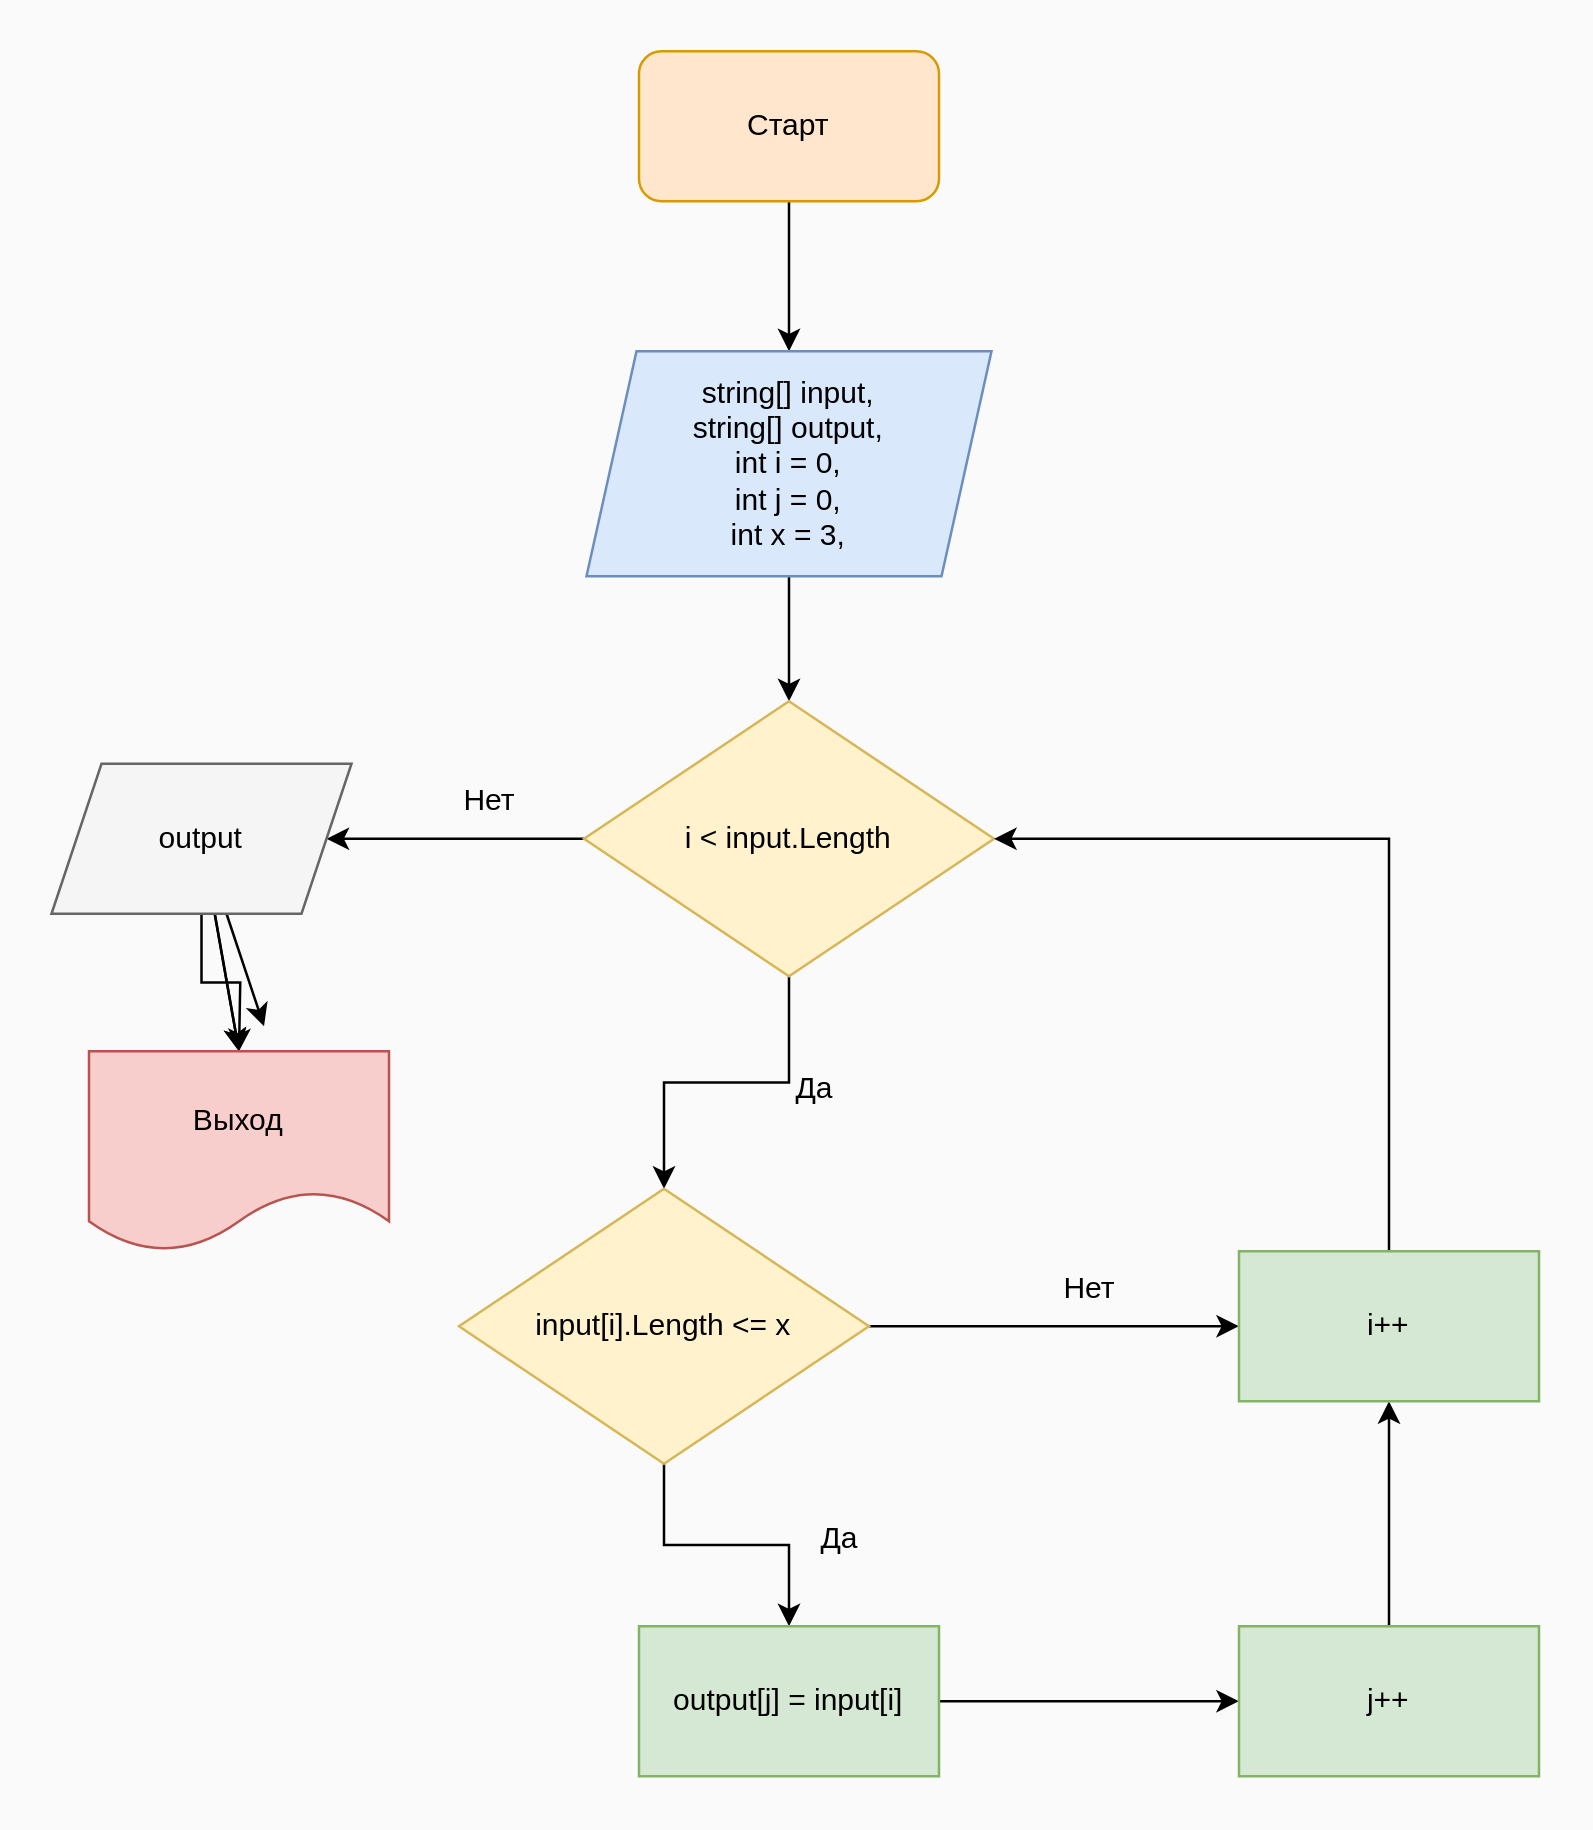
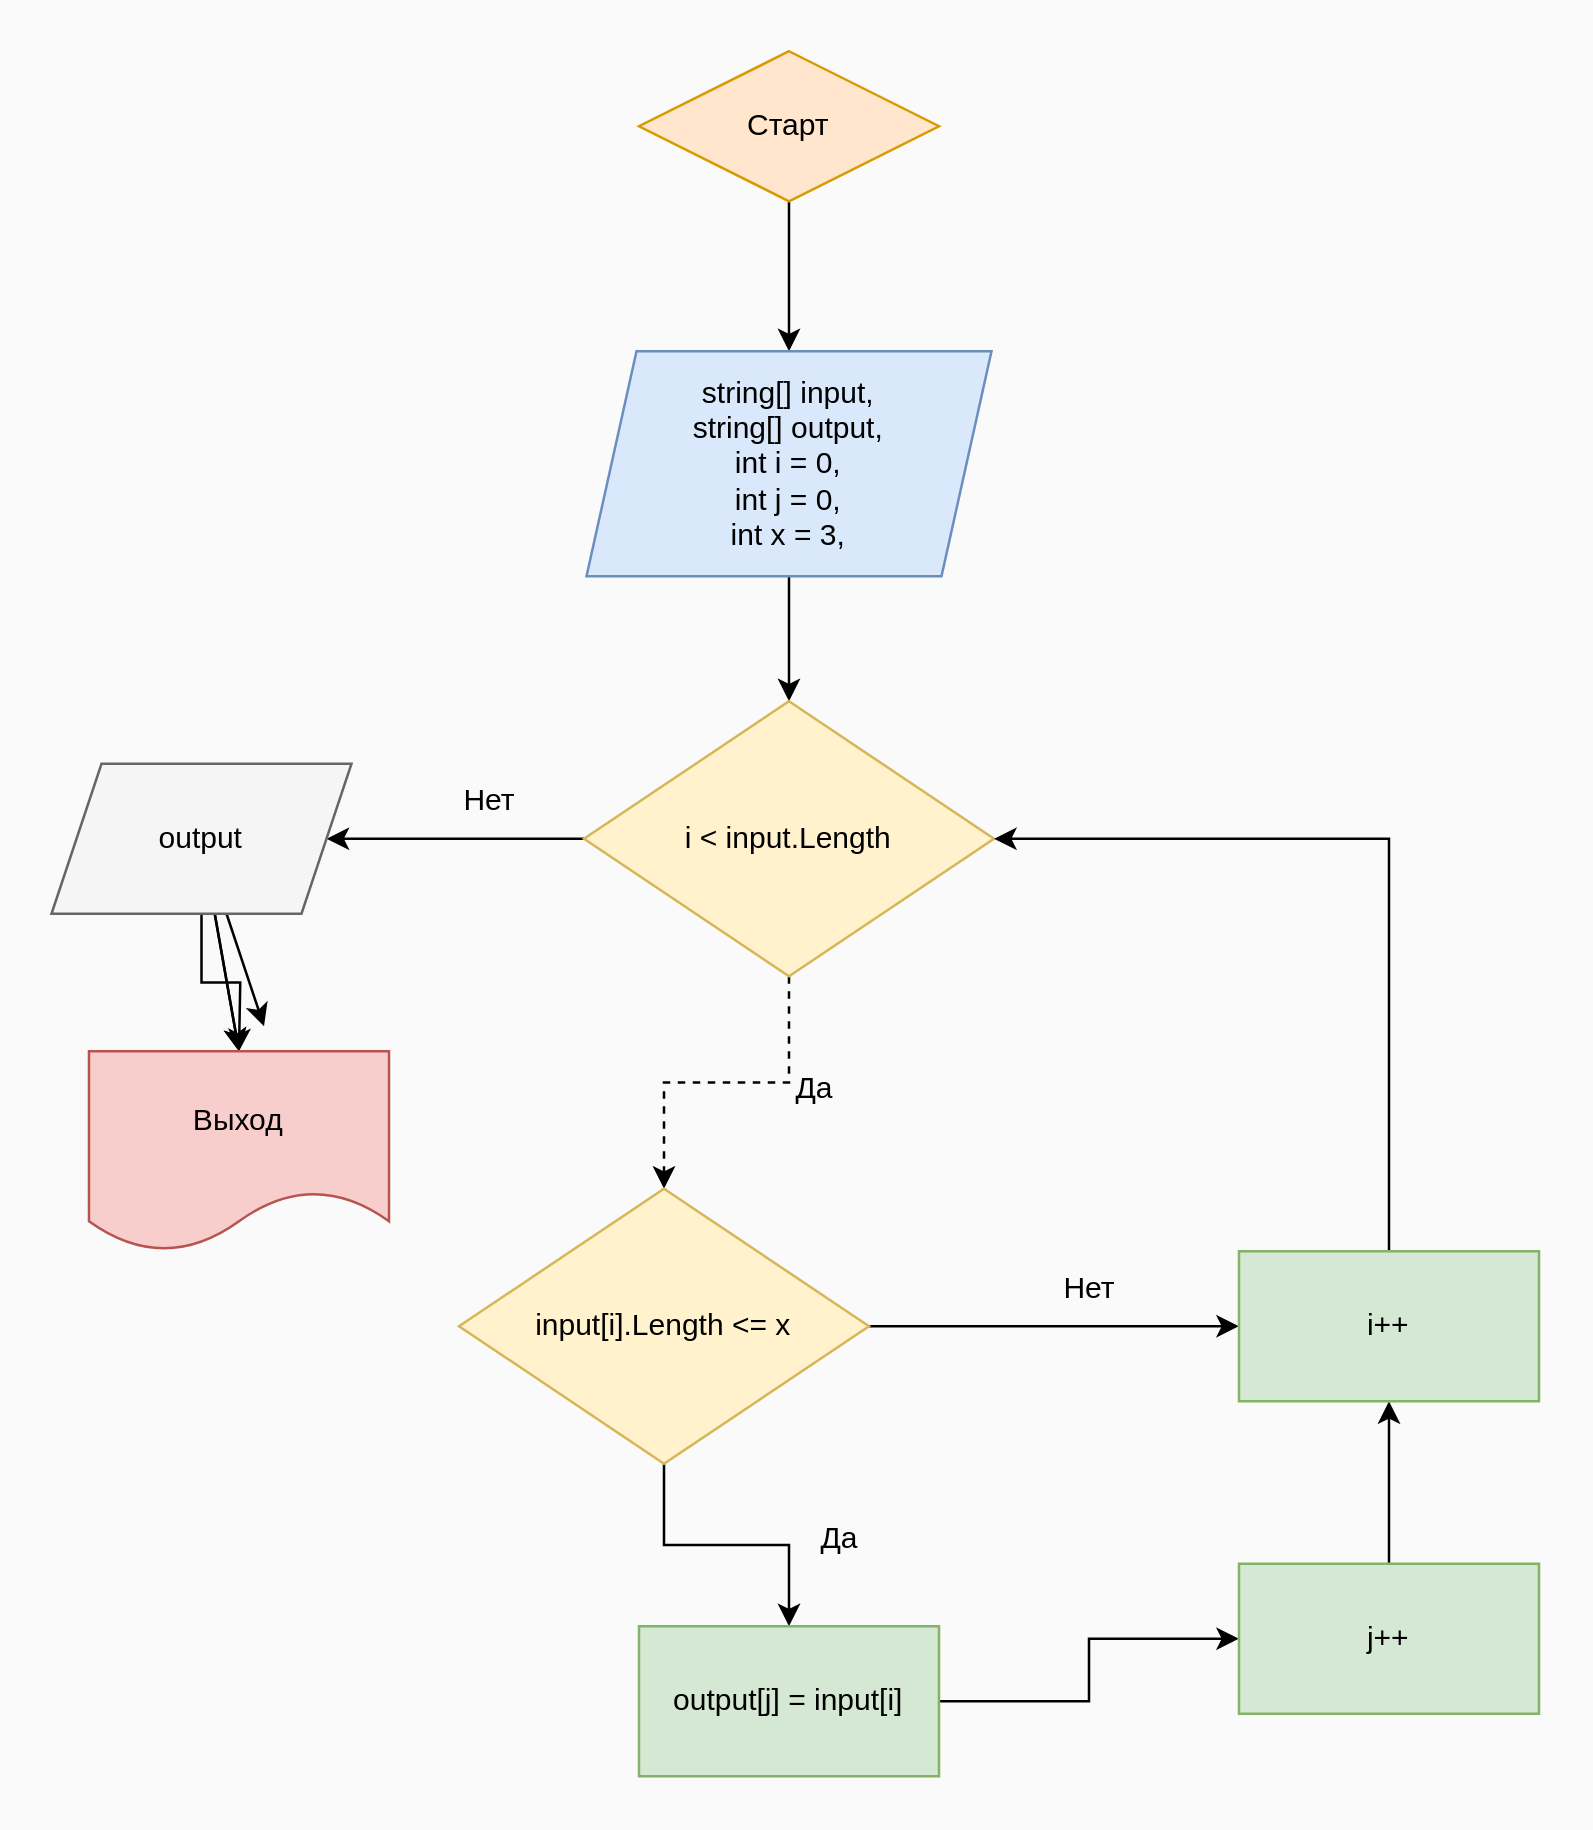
(789, 126) -> (789, 126)
(735, 1083) -> (735, 1083)
(1389, 1701) -> (1389, 1639)
